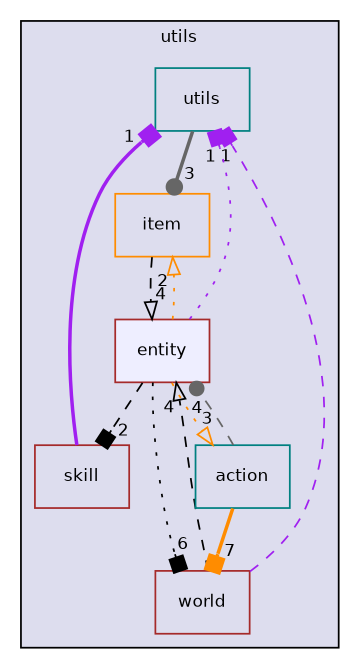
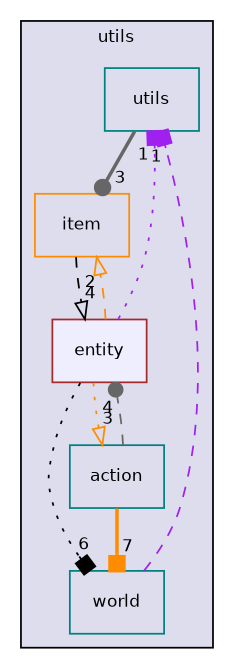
(174, 297) -> (104, 297)
(82, 477) -> none
(192, 486) -> none
(203, 602) -> (117, 602)
